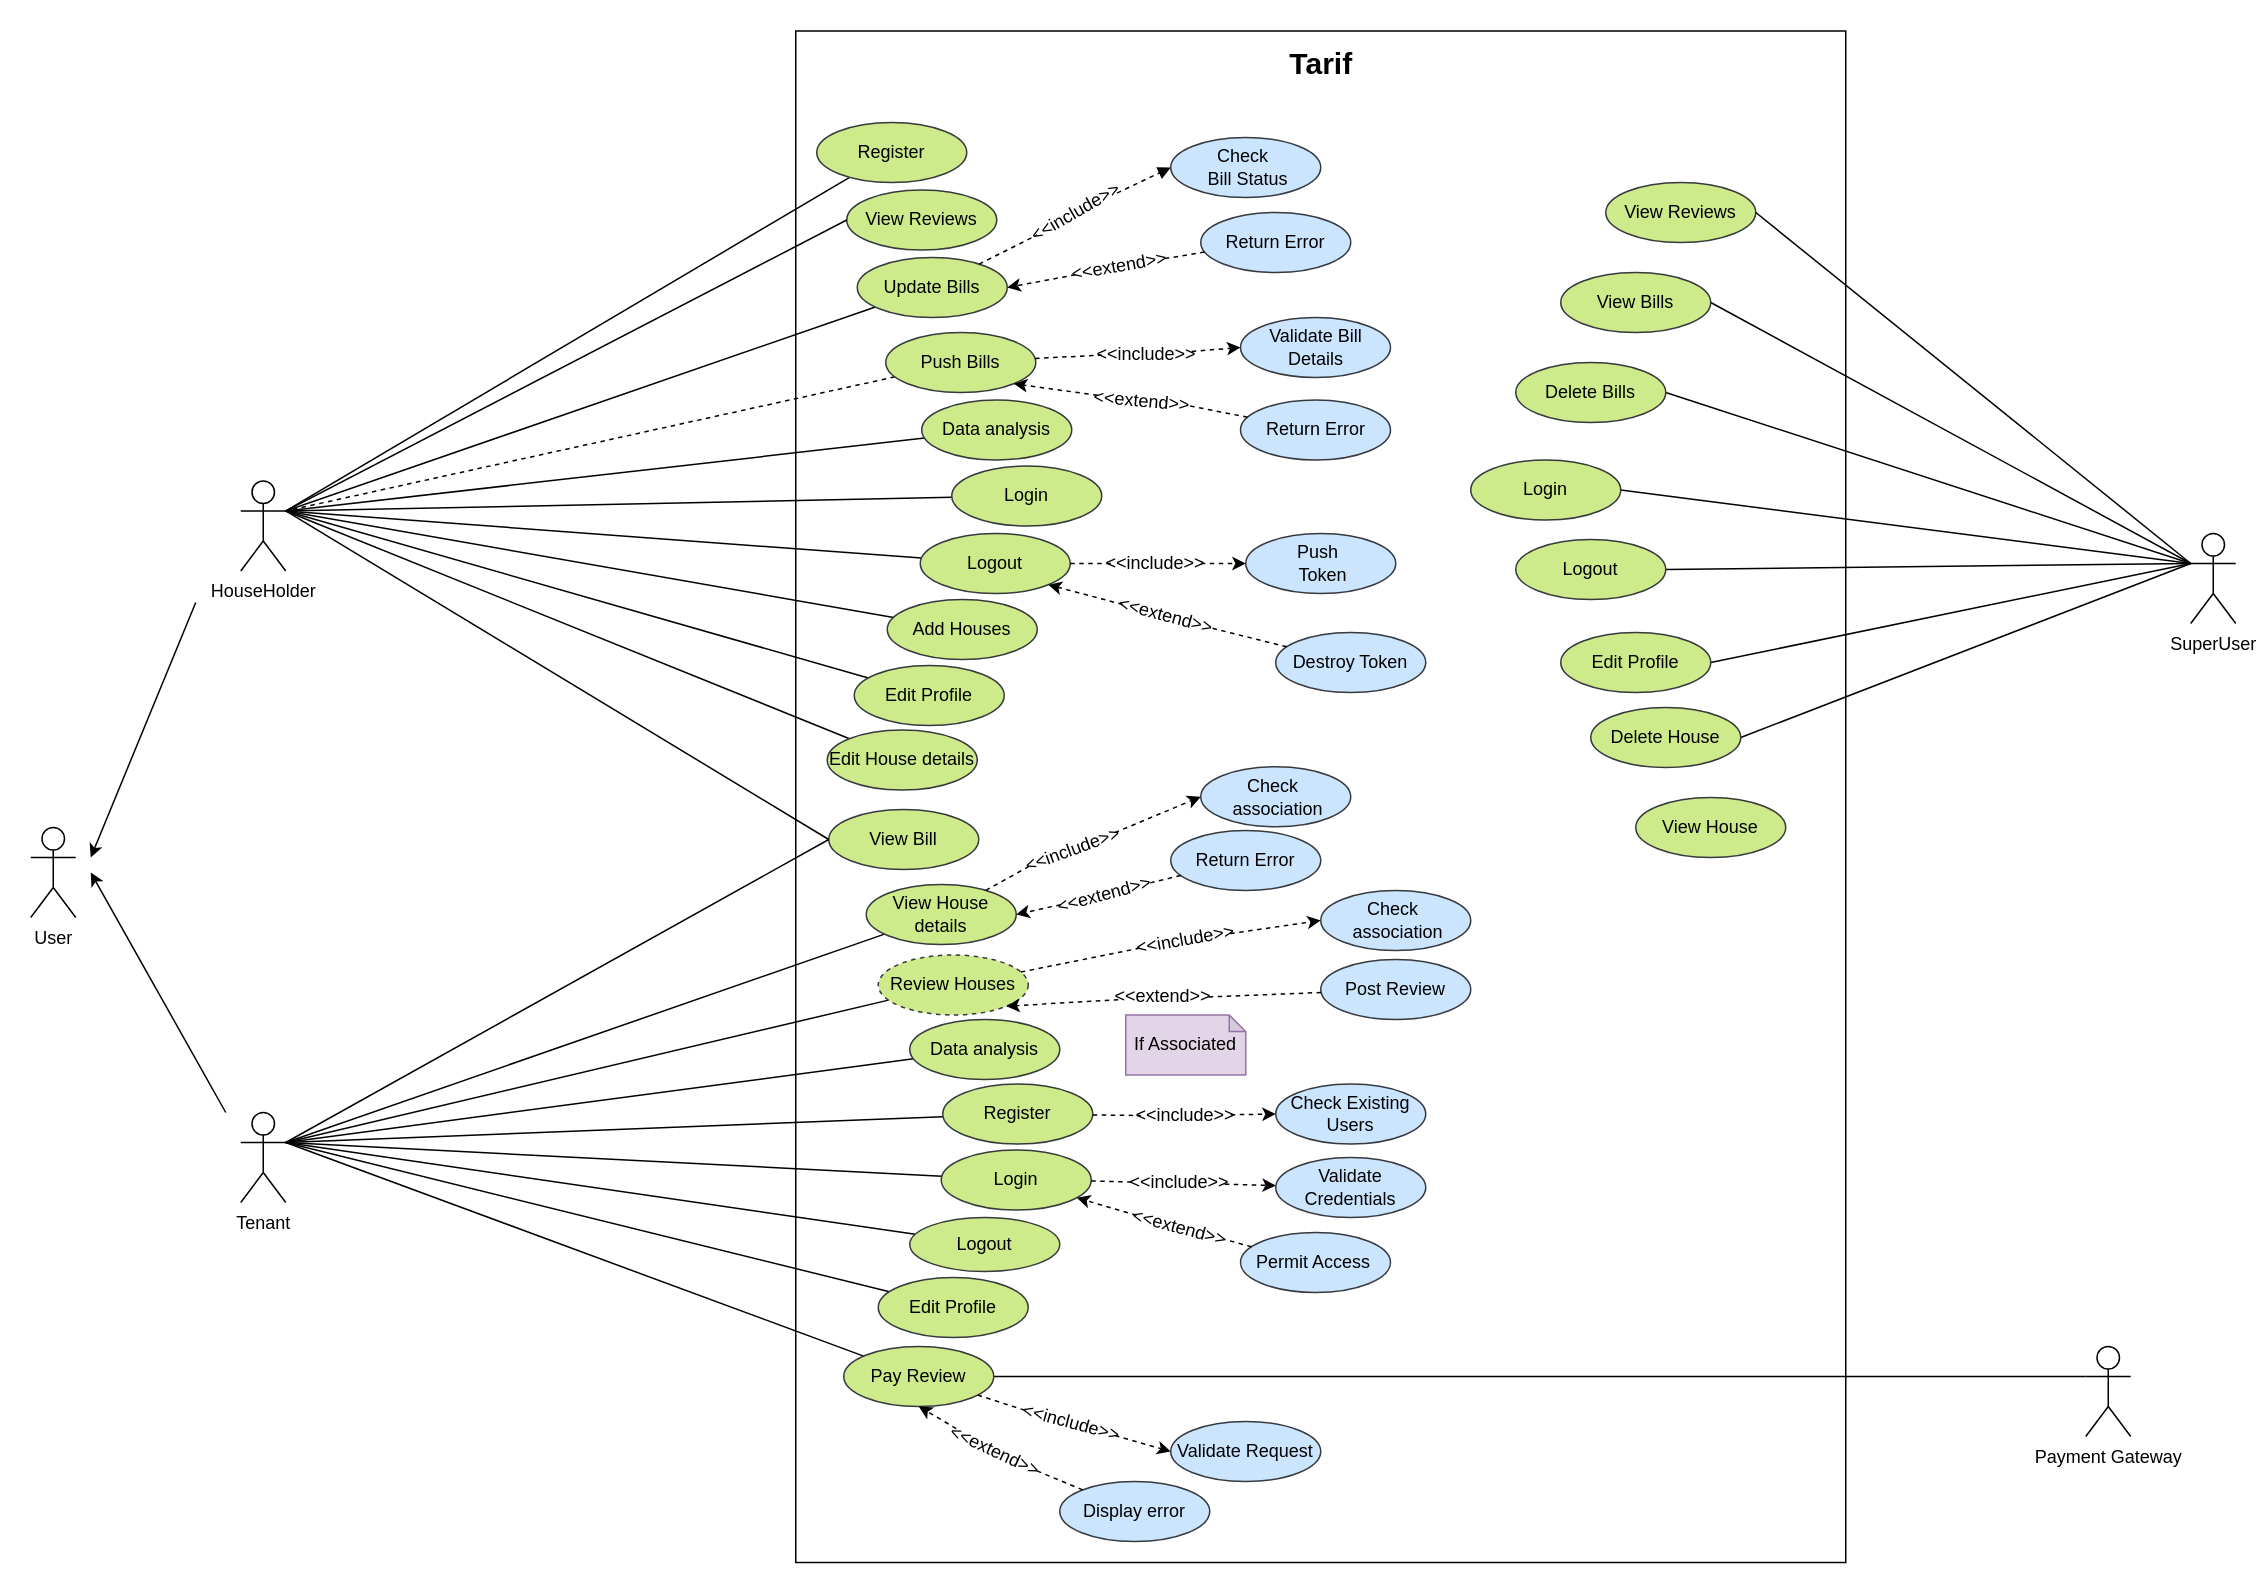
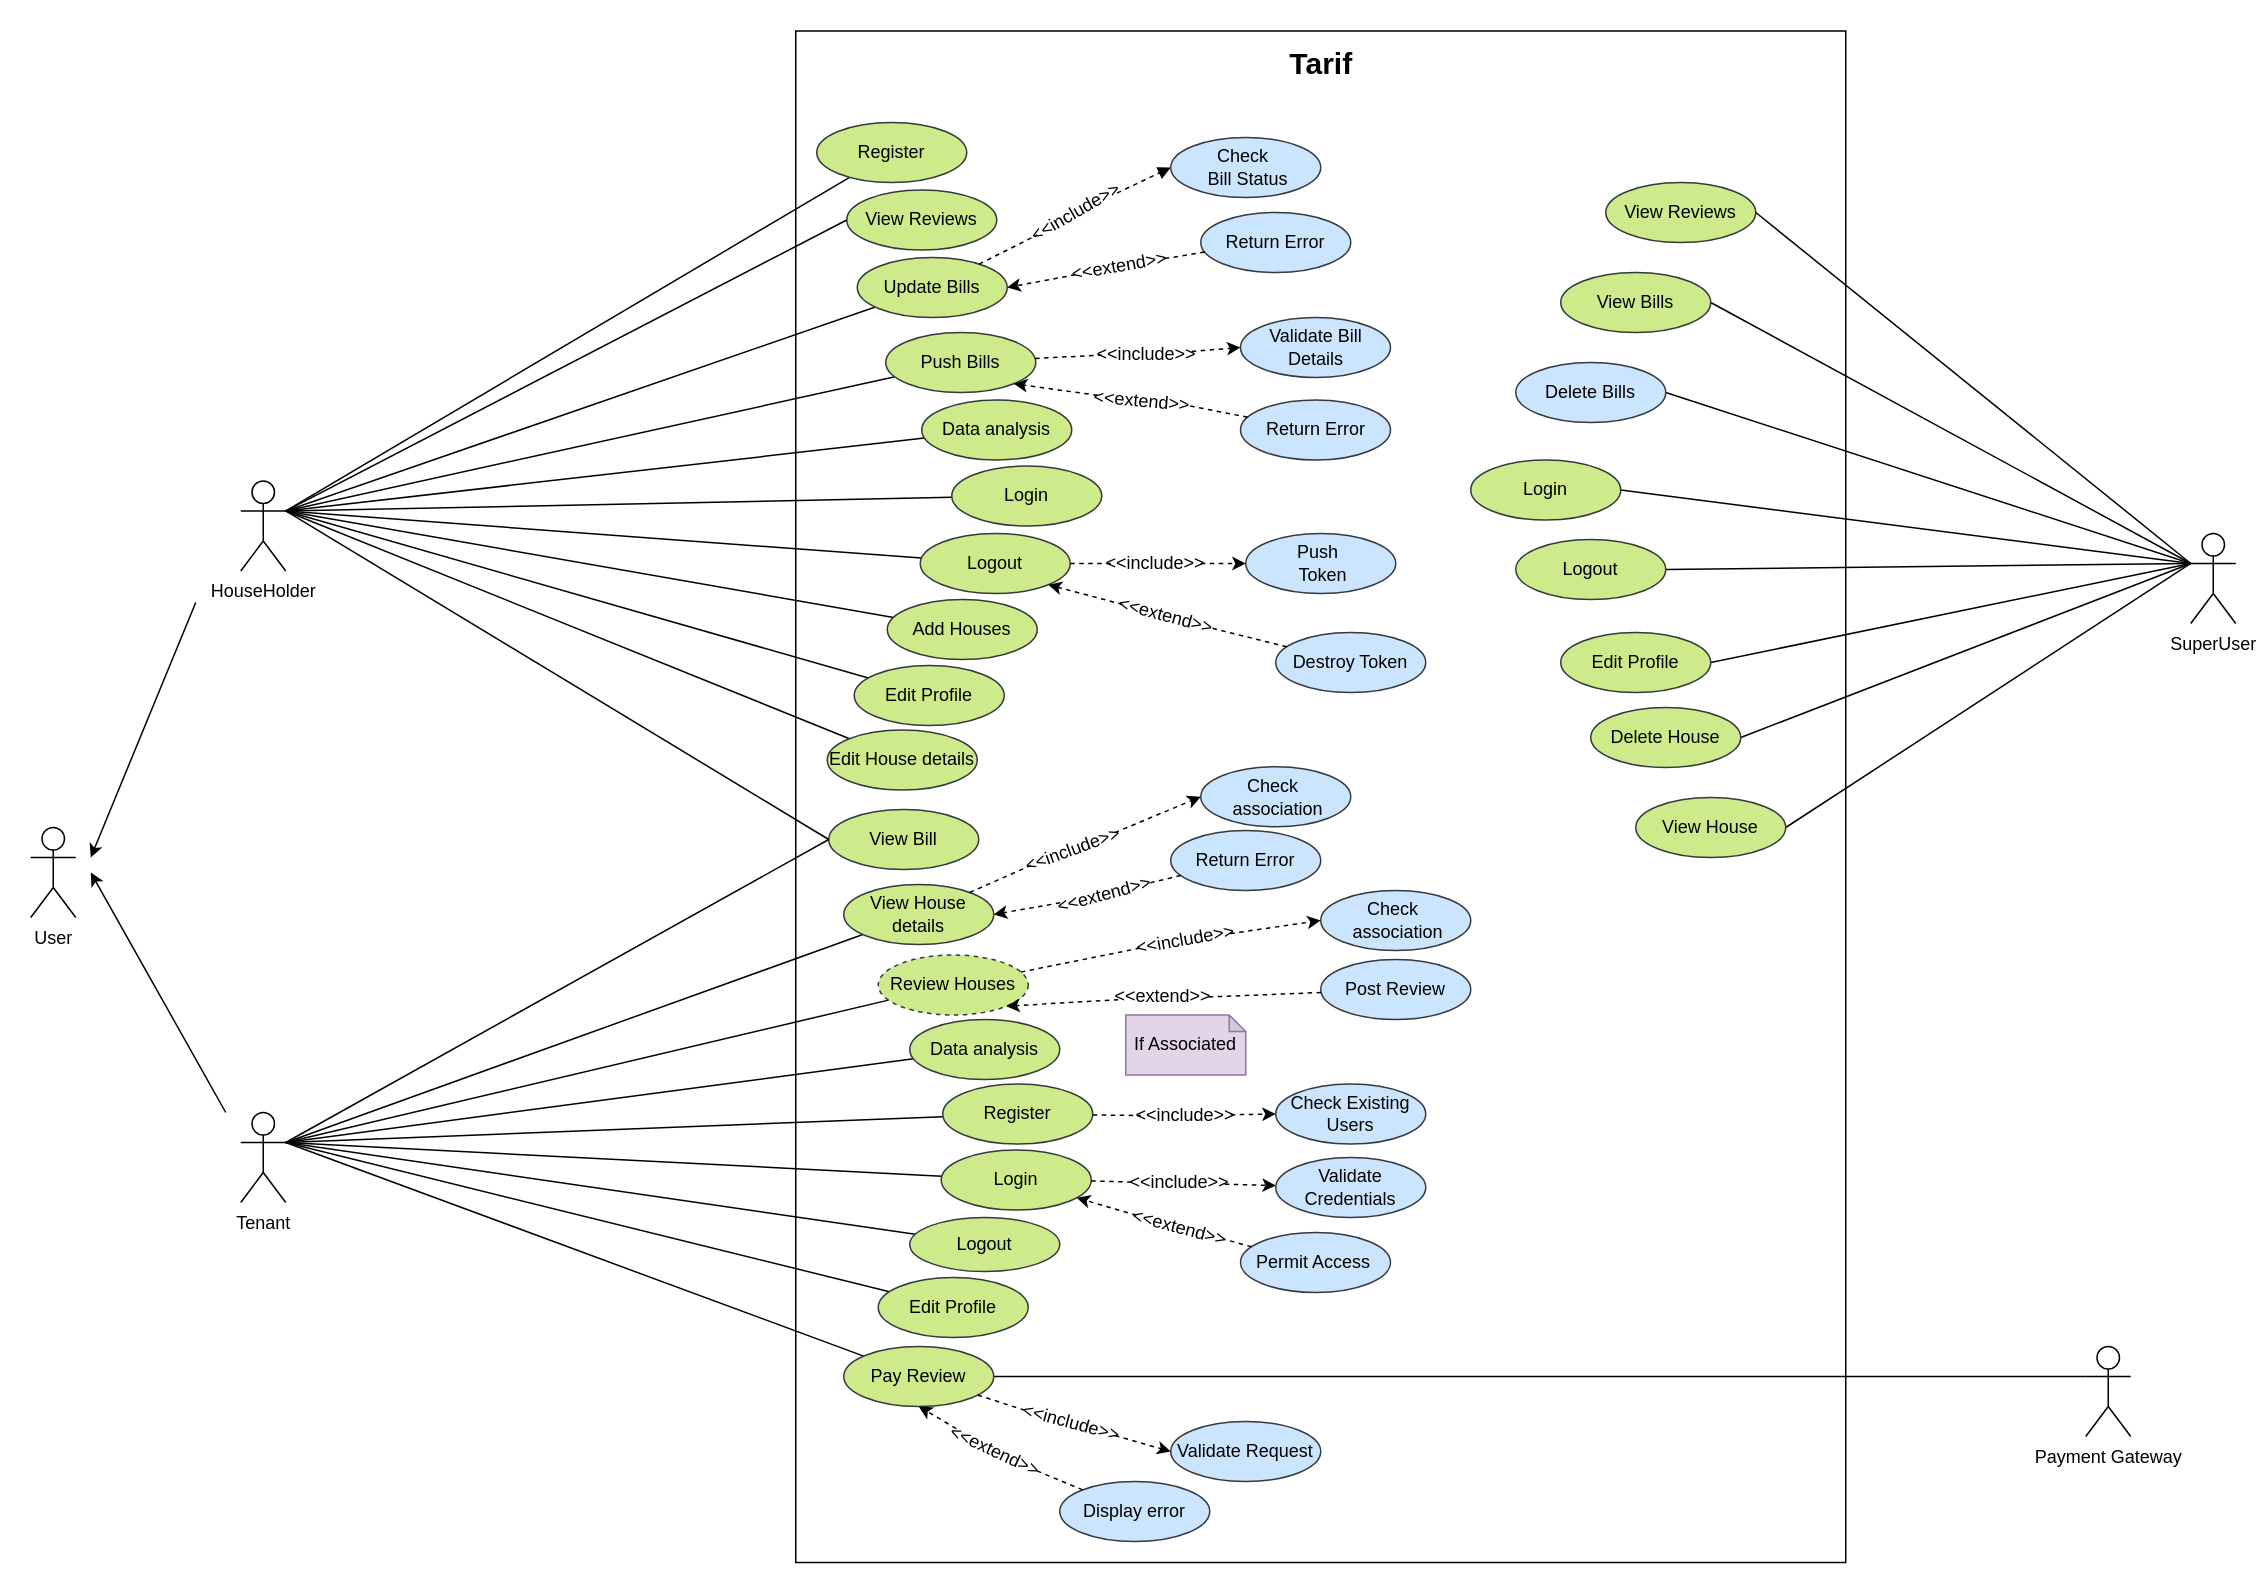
(1591, 392) -> (1591, 392)
(601, 441) -> (601, 441)
none -> (1984, 698)
(941, 914) -> (919, 914)
